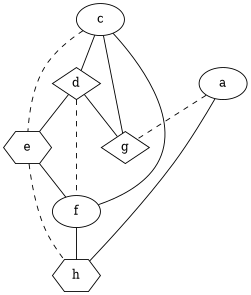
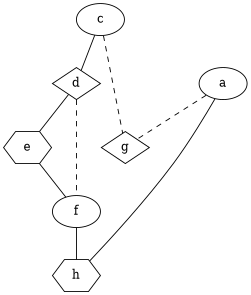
(42, 73) -> none
(113, 84) -> (113, 84)
(101, 115) -> none
(165, 128) -> none
(40, 215) -> none
